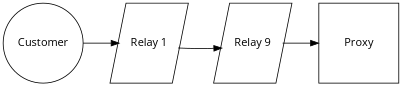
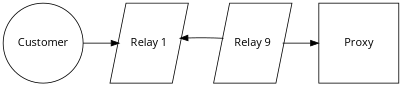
(196, 48) -> (206, 38)
